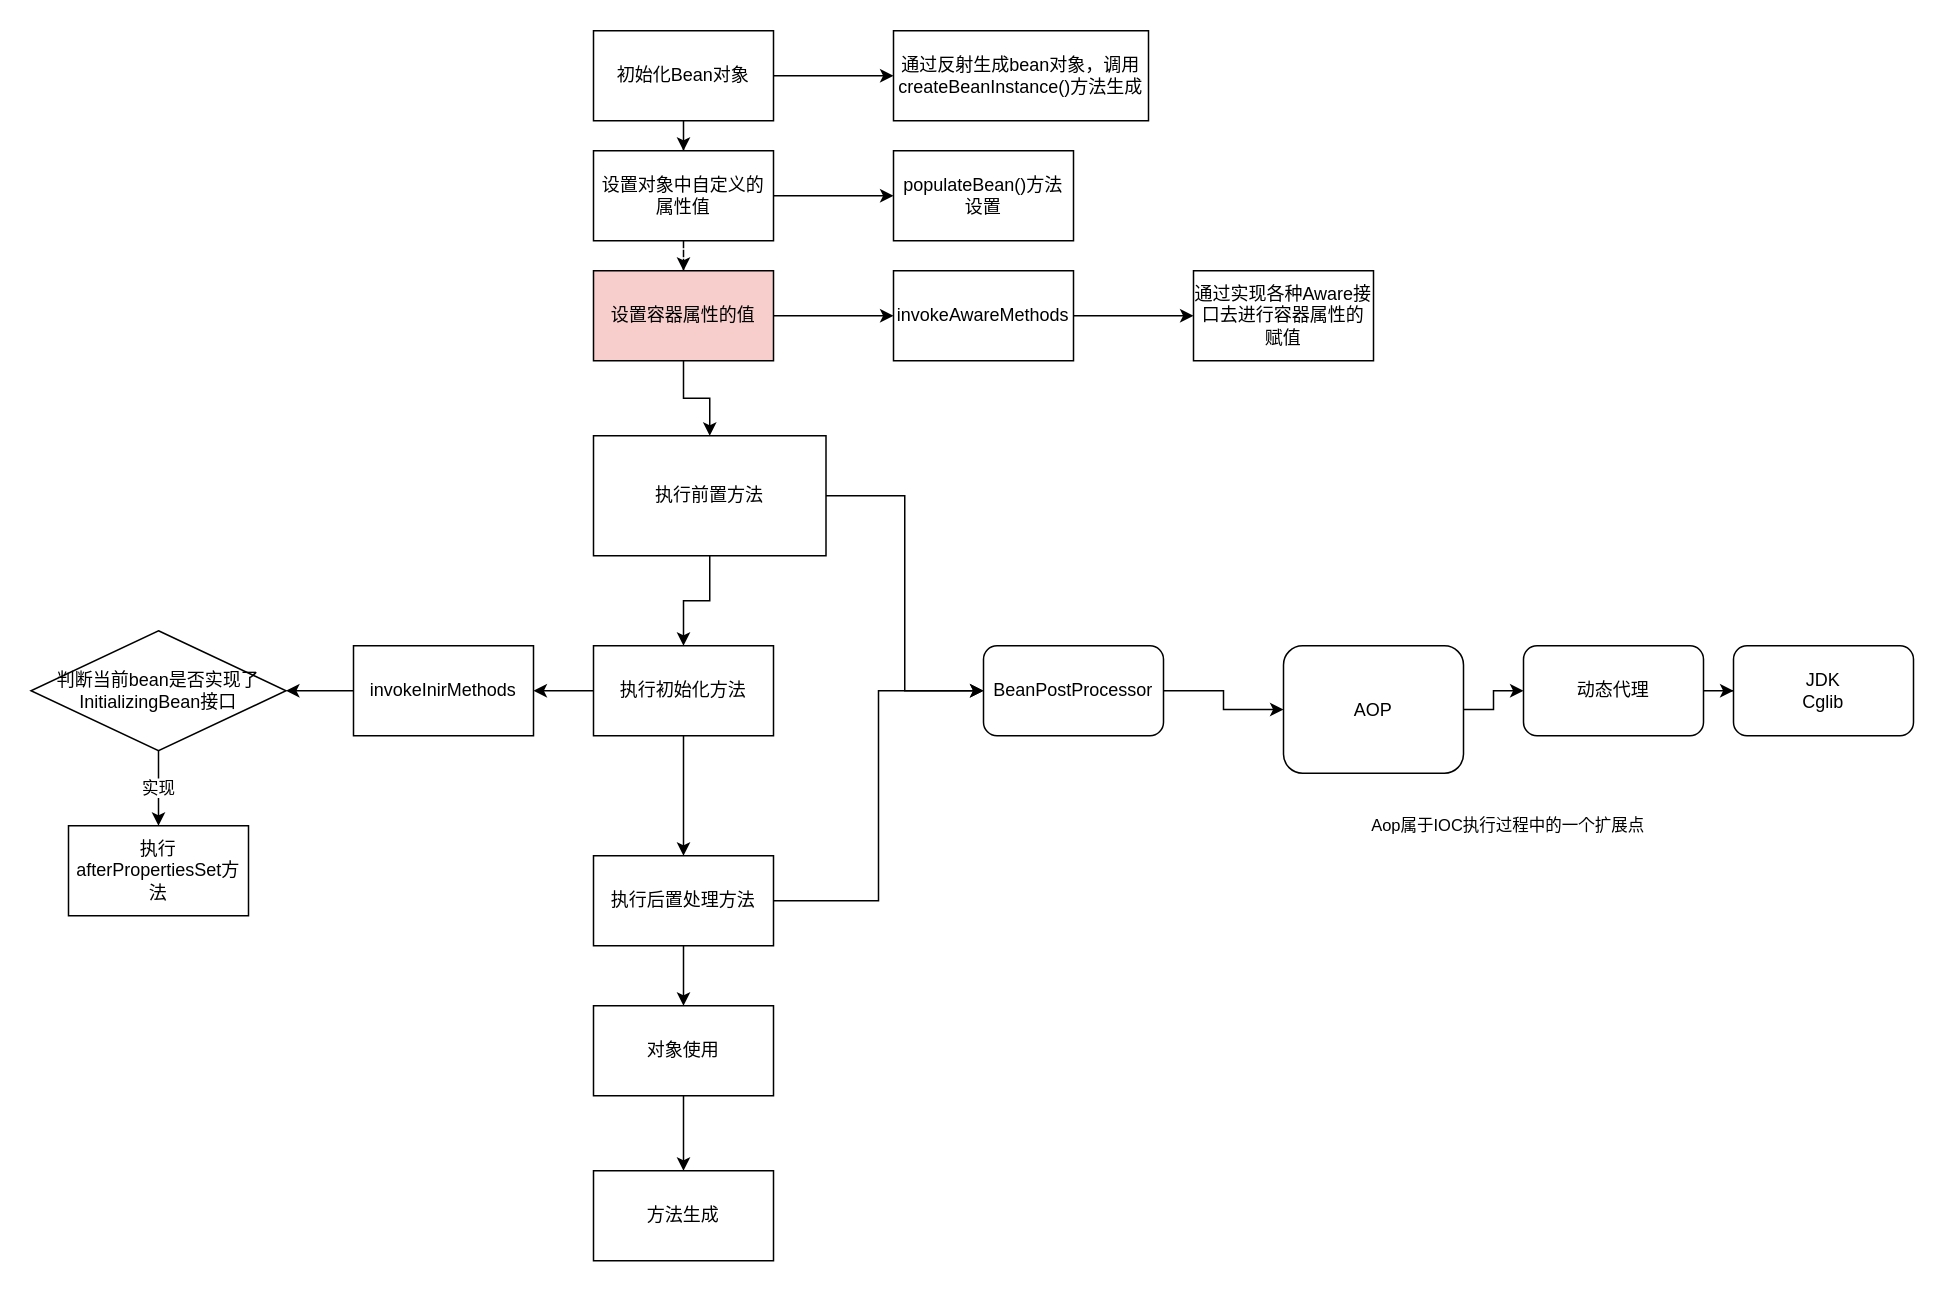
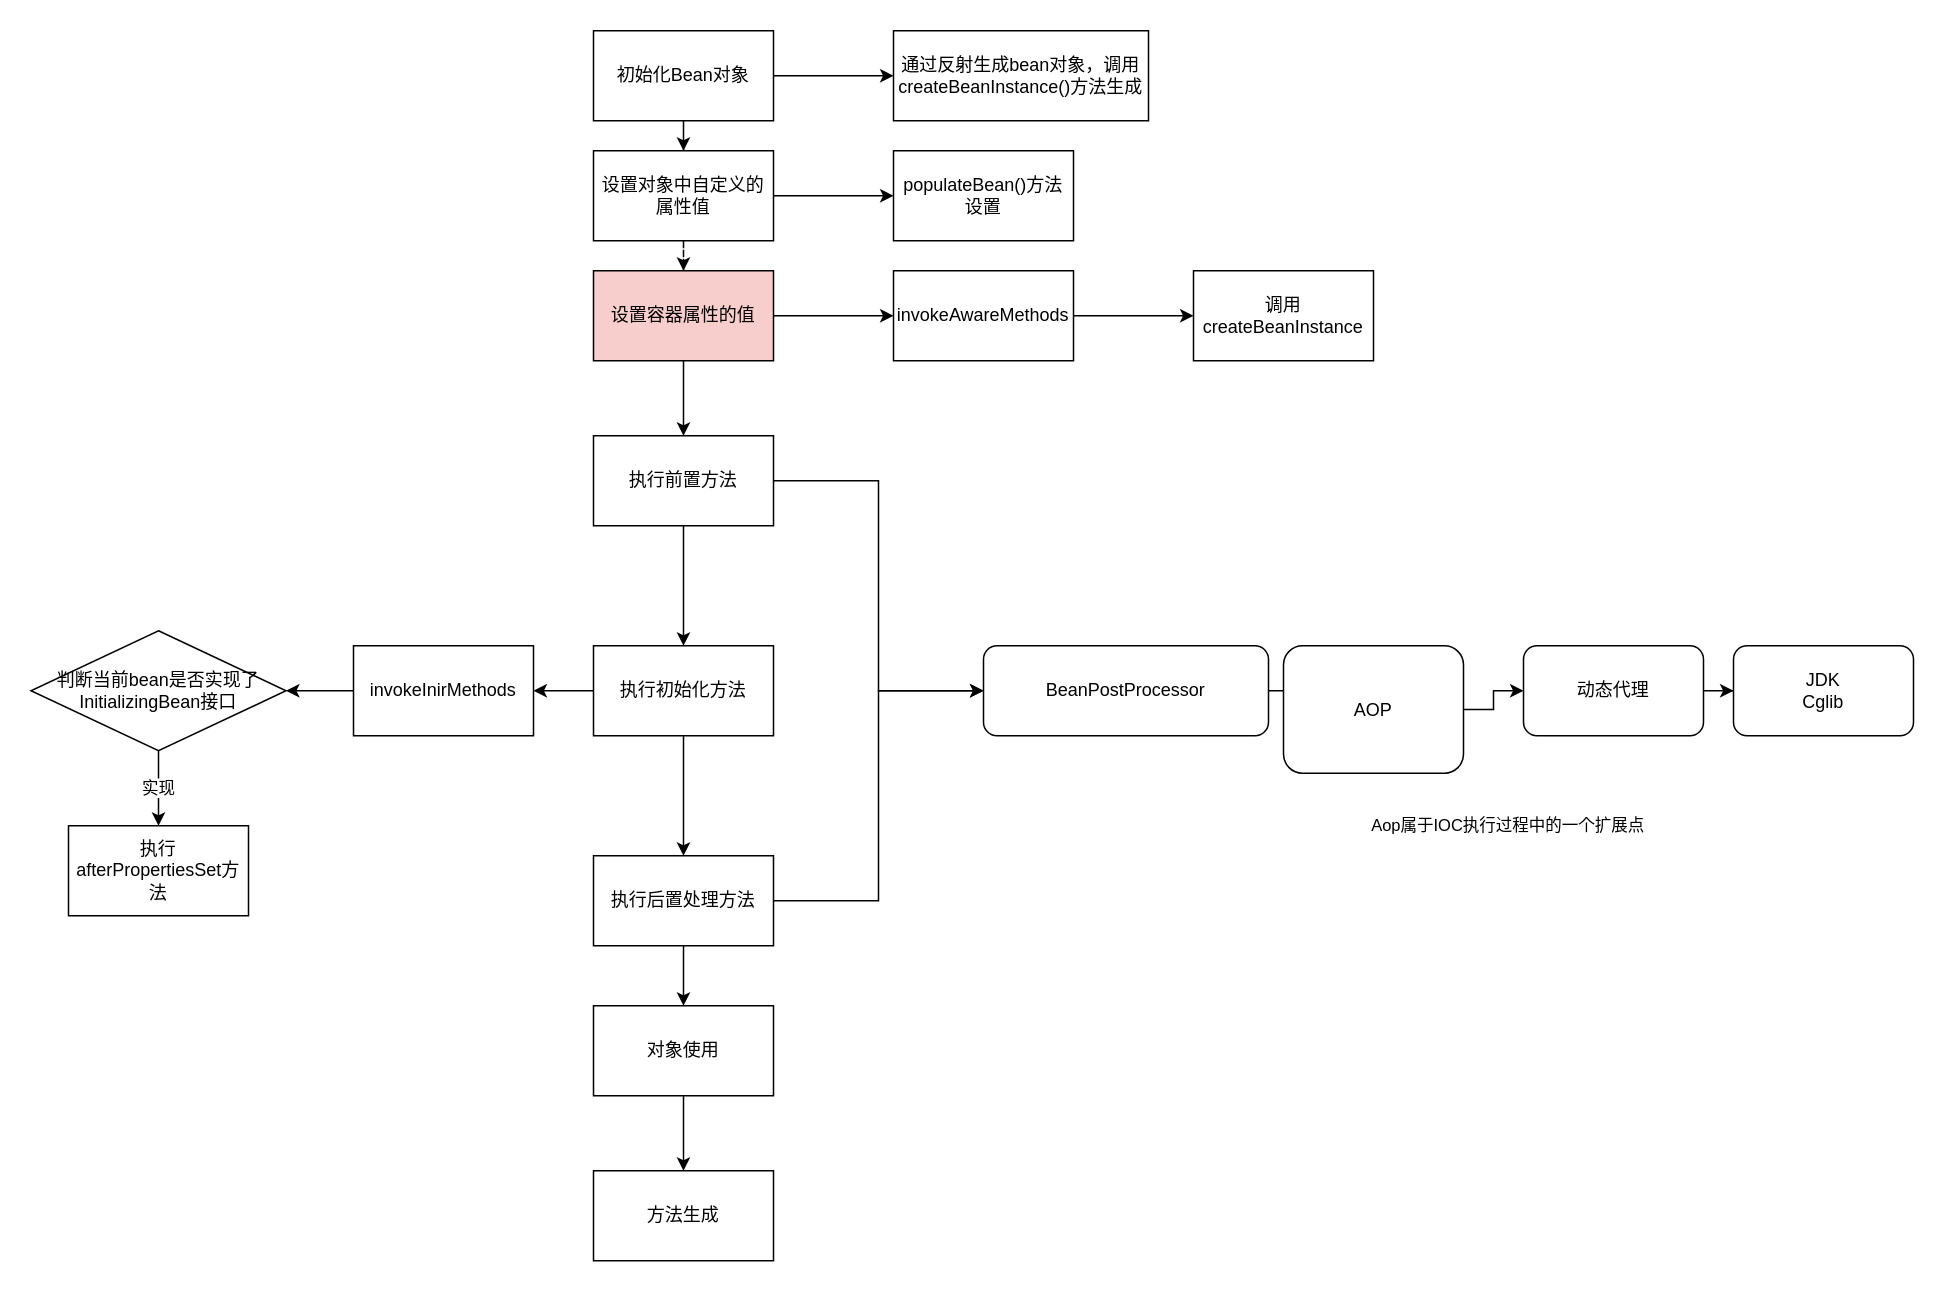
(1283, 316) -> (1283, 316)
(710, 496) -> (683, 481)
(1073, 691) -> (1126, 691)
